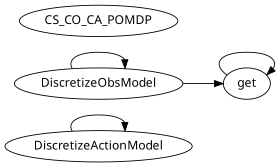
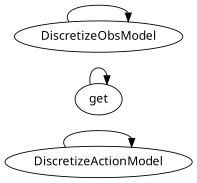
(99, 21) -> none
(199, 84) -> none
